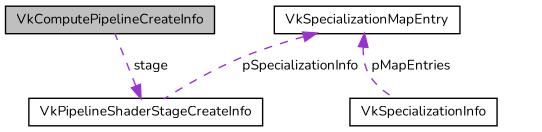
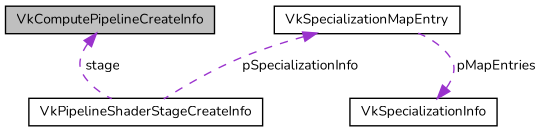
(125, 60) -> (84, 77)
(371, 78) -> (448, 54)
